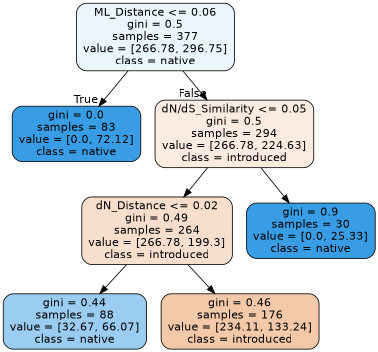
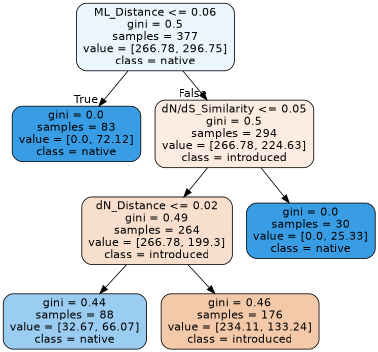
(311, 231) -> (311, 231)
